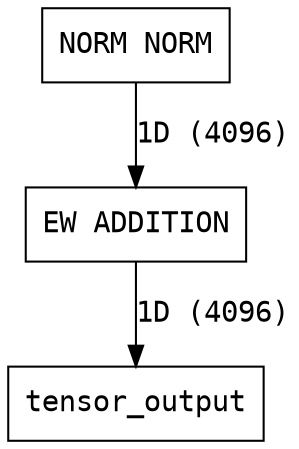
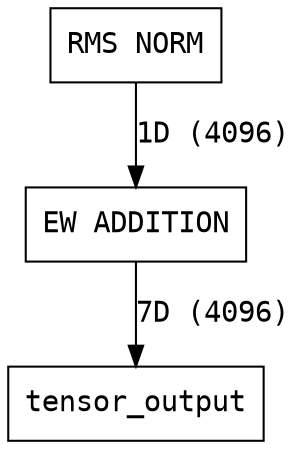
(136, 45) -> (136, 45)
(213, 314) -> (213, 314)
